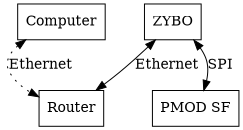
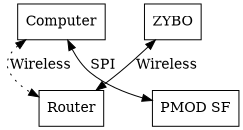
(207, 64) -> (100, 80)
(41, 65) -> (41, 65)
(167, 65) -> (167, 65)
